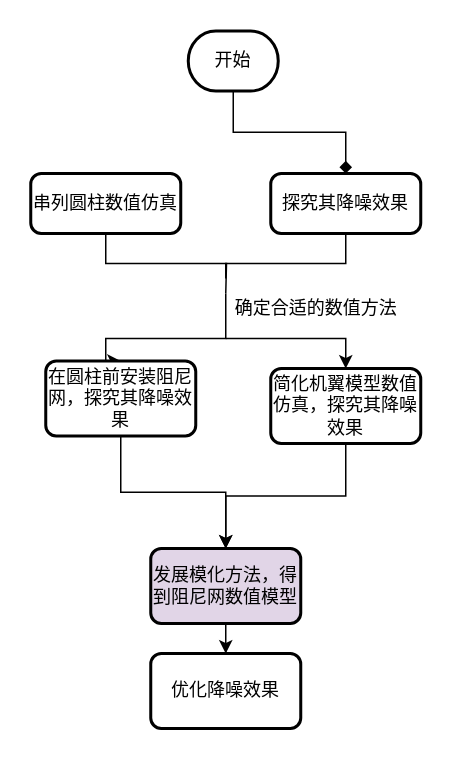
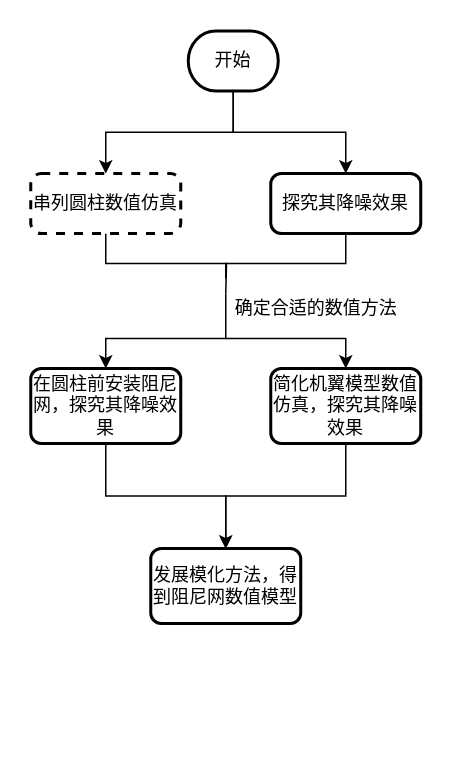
none -> (153, 132)
(346, 161) -> (346, 162)
(106, 203) -> (106, 203)
(121, 398) -> (106, 406)
(228, 496) -> (228, 496)
(226, 586) -> (226, 586)
(226, 643) -> none
(226, 691) -> none
